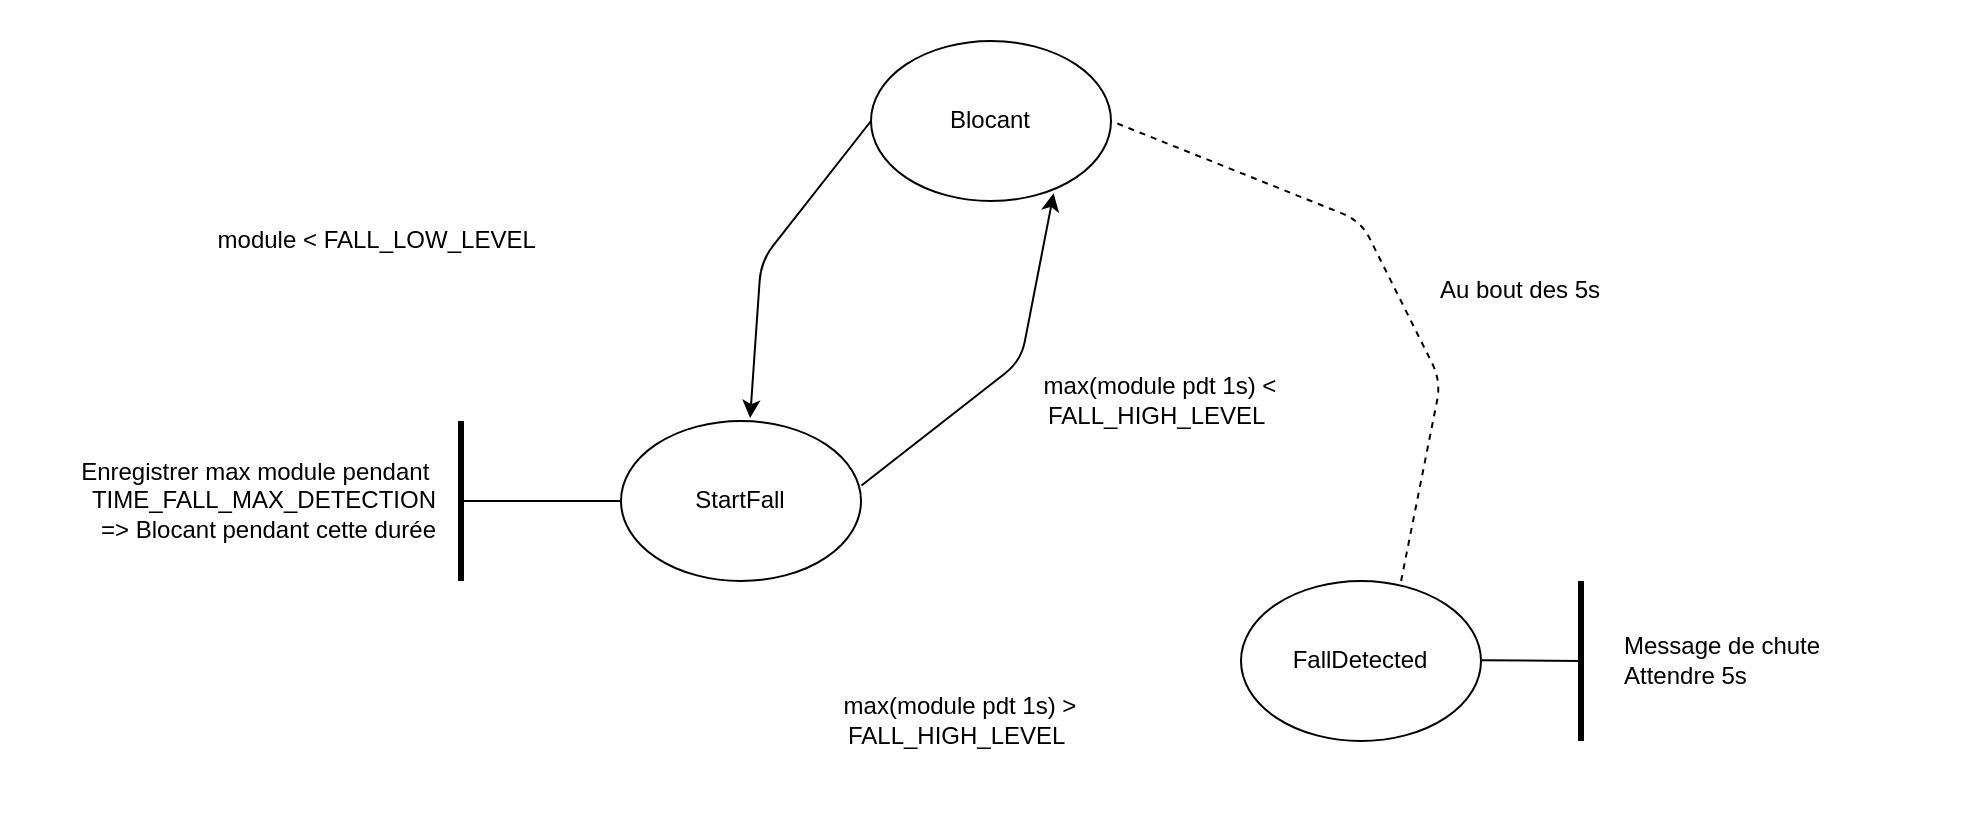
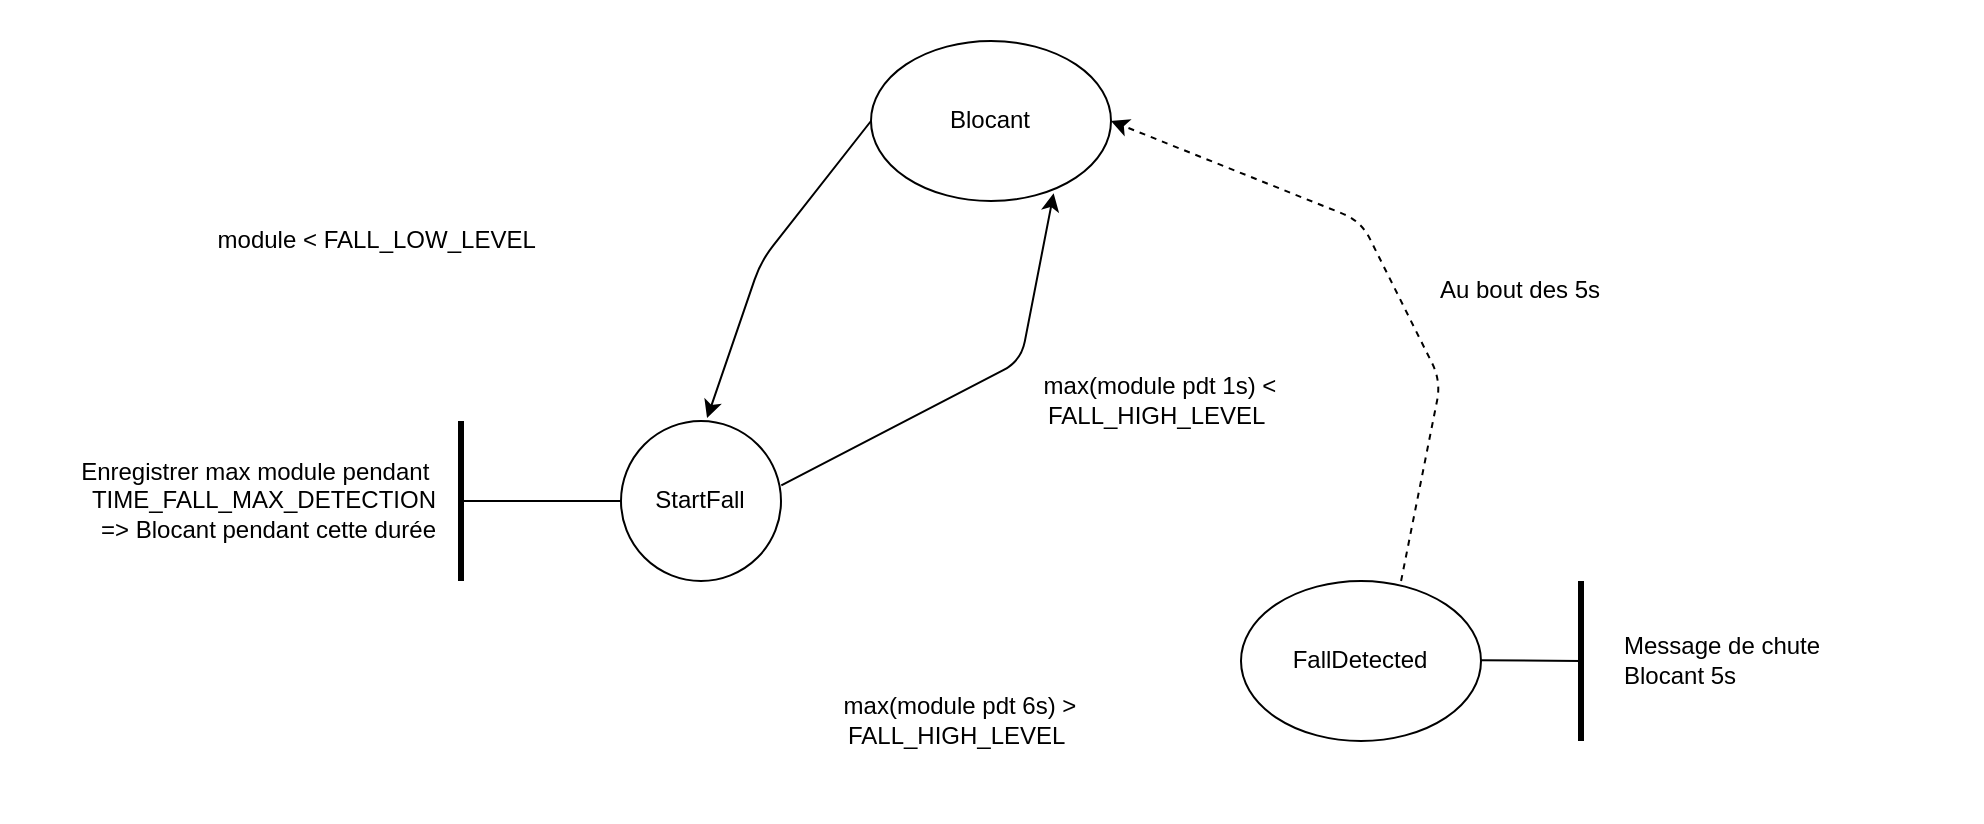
(1118, 124) -> (1125, 126)
(741, 501) -> (701, 501)
(1726, 661) -> (1726, 661)
(961, 721) -> (961, 721)
